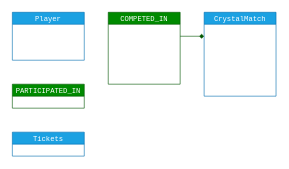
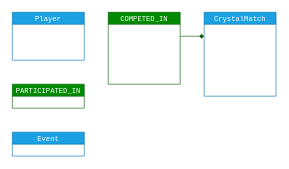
(48, 139) -> (48, 139)
